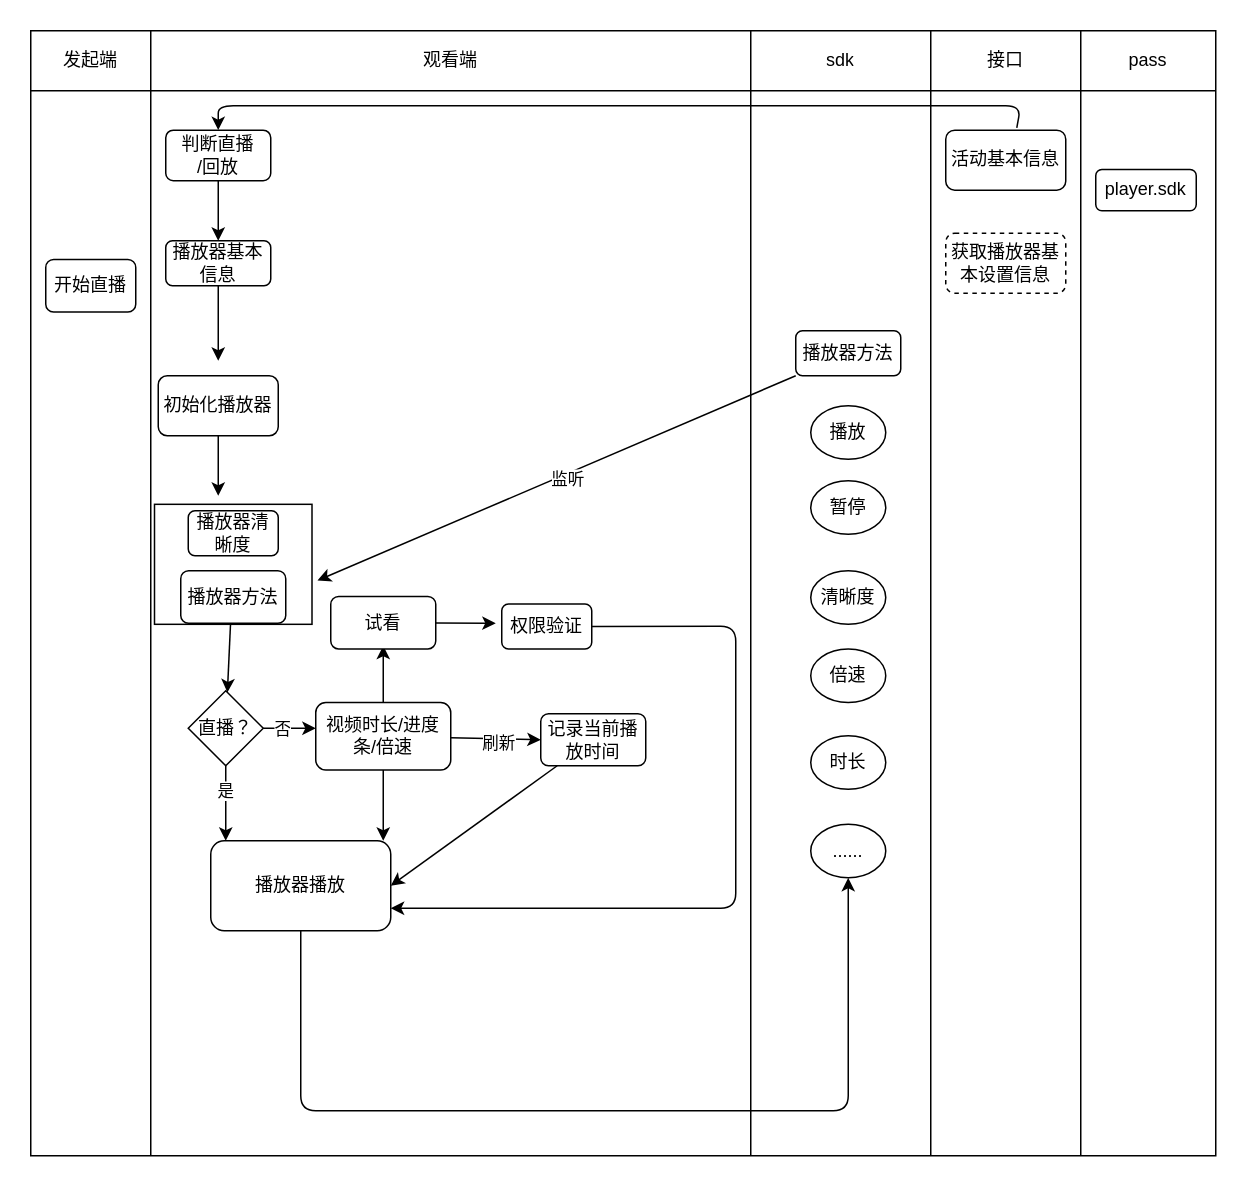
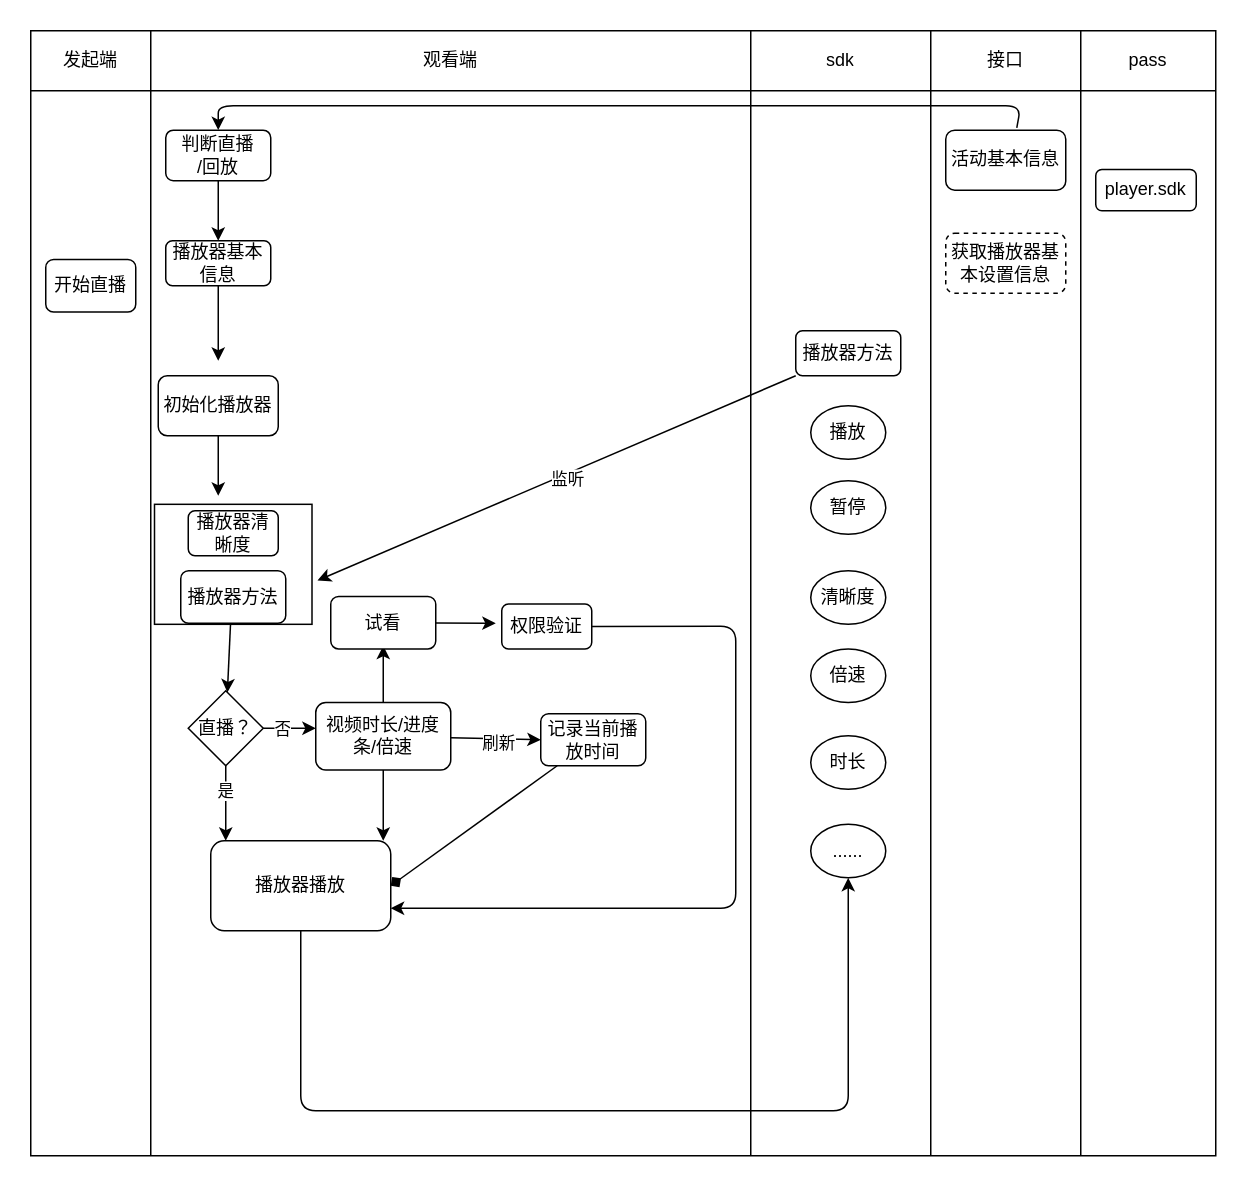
(399, 880) -> (400, 879)
